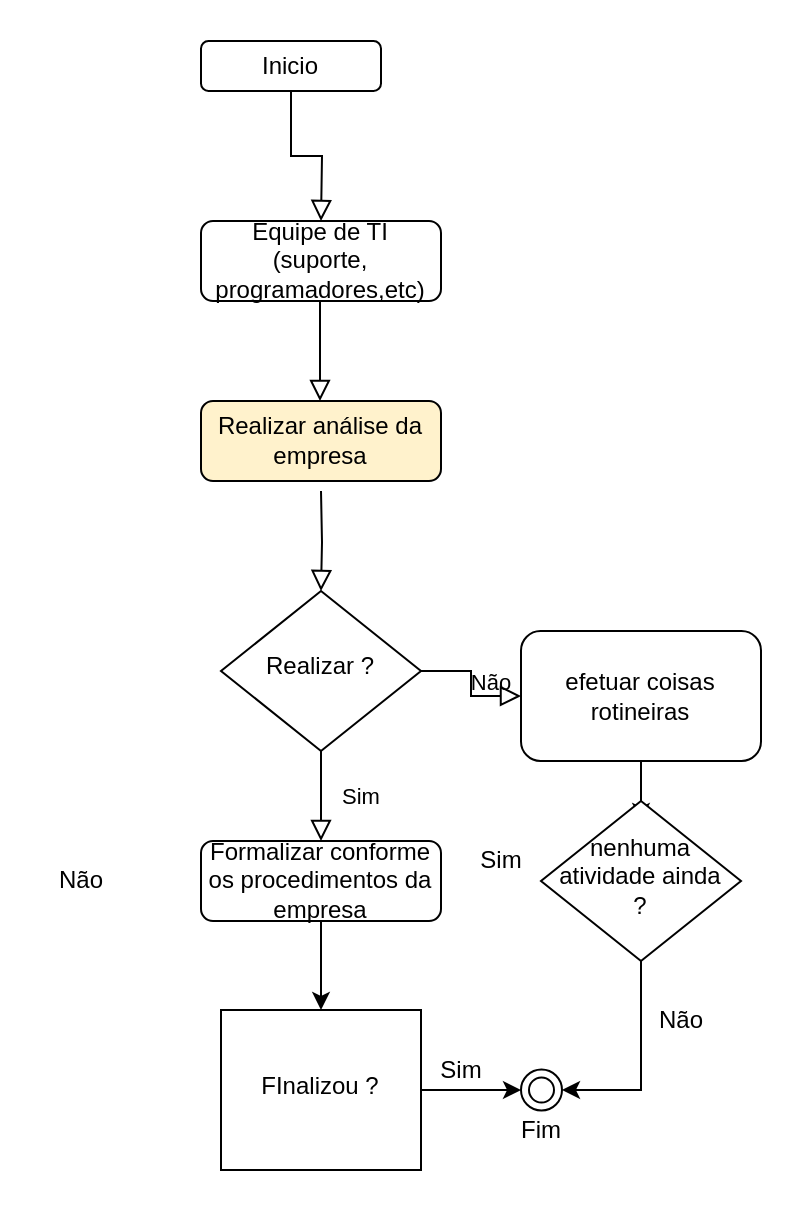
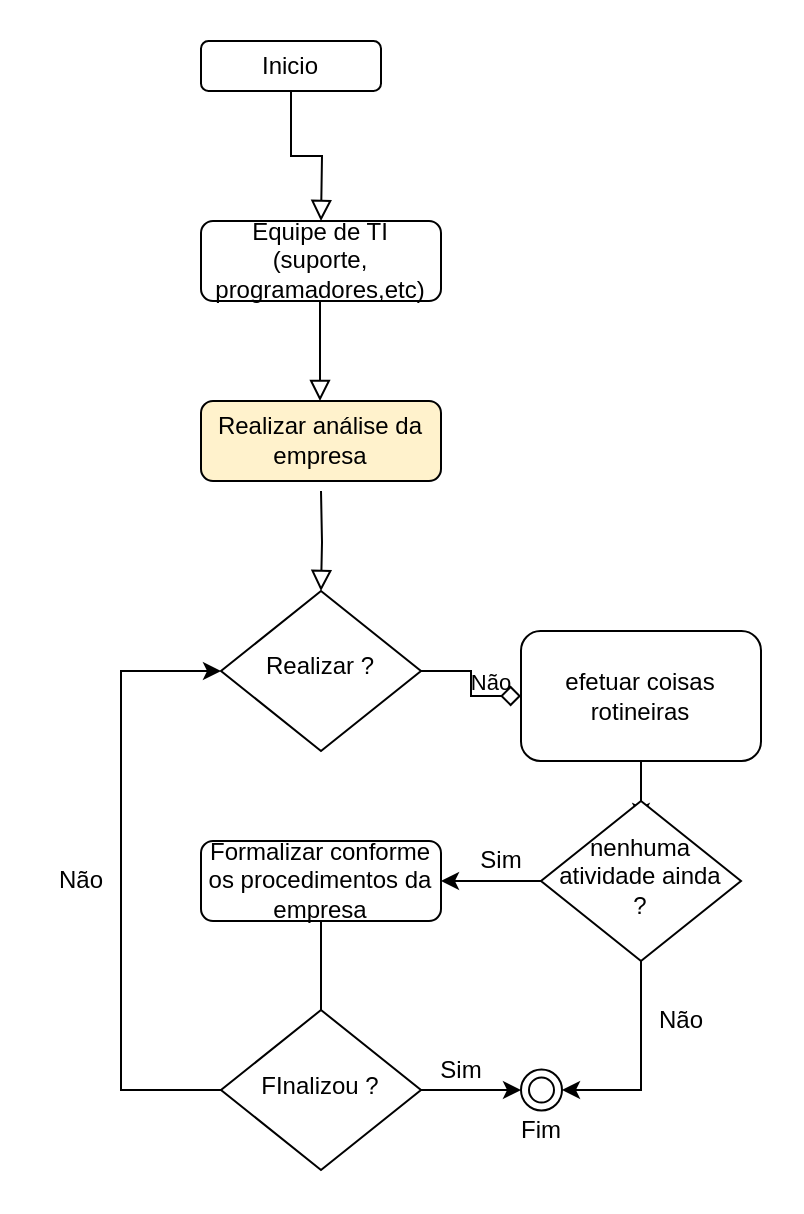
(499, 696) -> (500, 696)
(321, 785) -> none
none -> (498, 881)
none -> (121, 887)
(321, 995) -> (321, 1001)
(321, 1090) -> (321, 1090)
